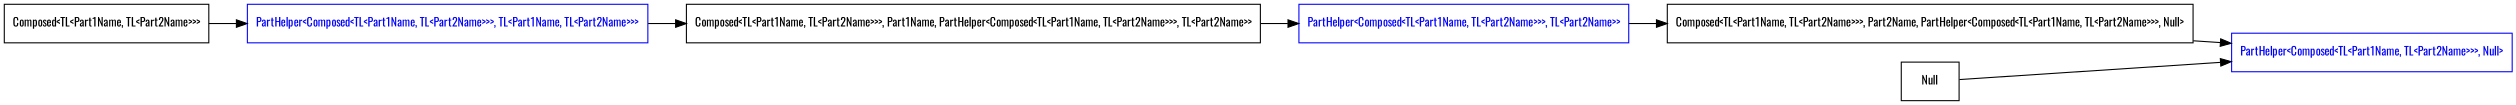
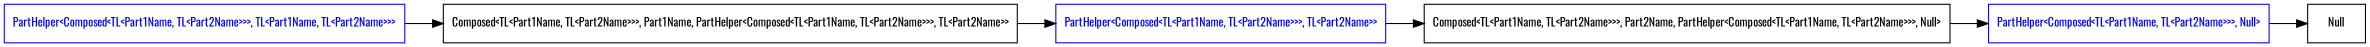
(107, 24) -> none
(2090, 71) -> (2283, 24)
